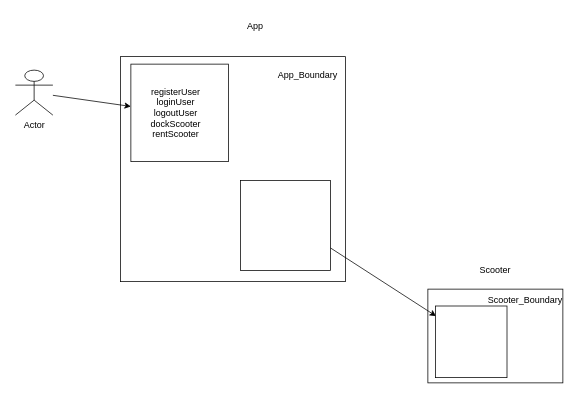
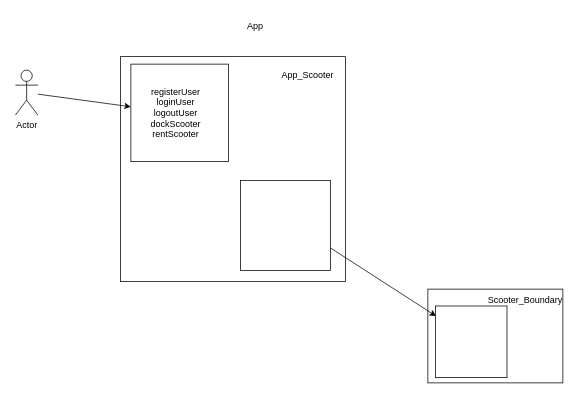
(308, 75) -> (308, 75)
(34, 93) -> (27, 93)
(495, 270) -> none
